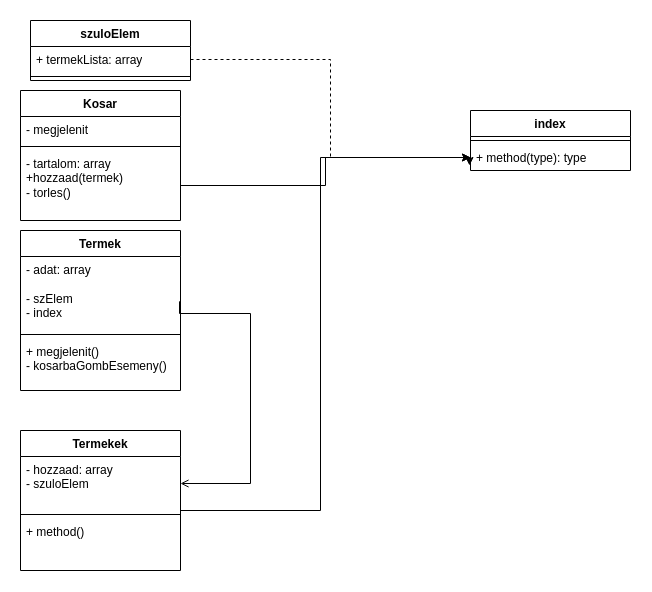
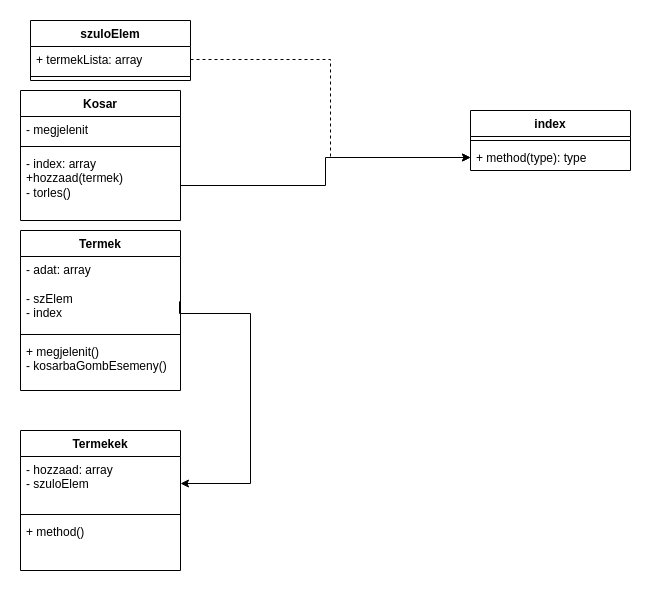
(80, 179) -> (80, 179)
(321, 403) -> none
(187, 484) -> (189, 484)
